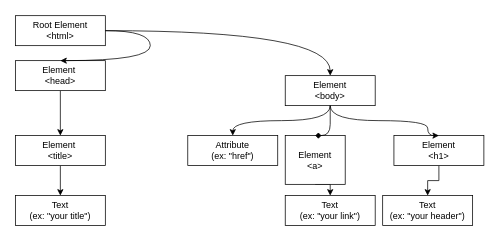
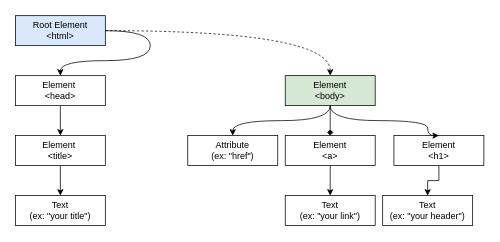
(60, 30) -> (60, 30)
(236, 36) -> (236, 36)
(60, 75) -> (60, 90)
(330, 90) -> (330, 90)
(315, 160) -> (330, 150)
